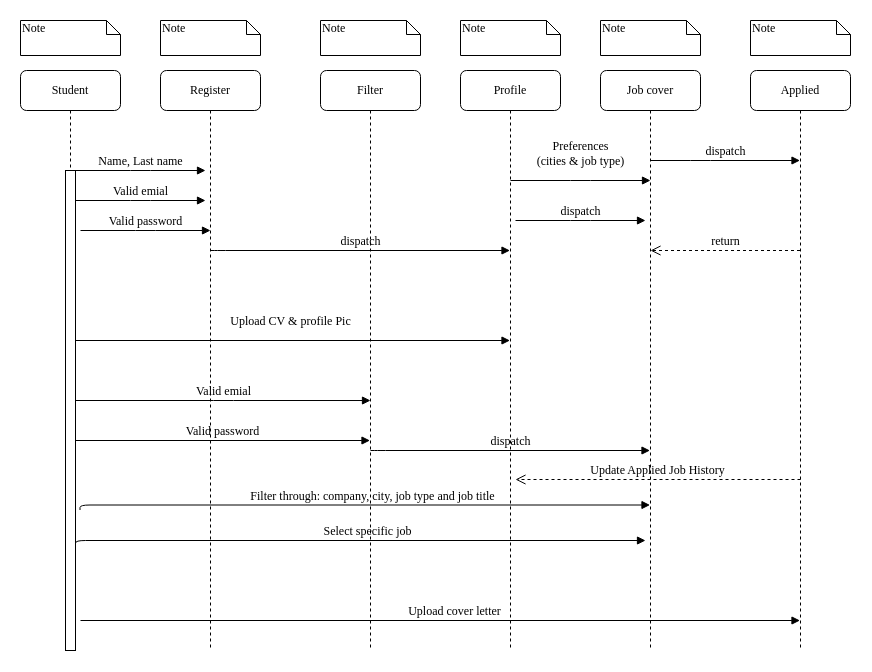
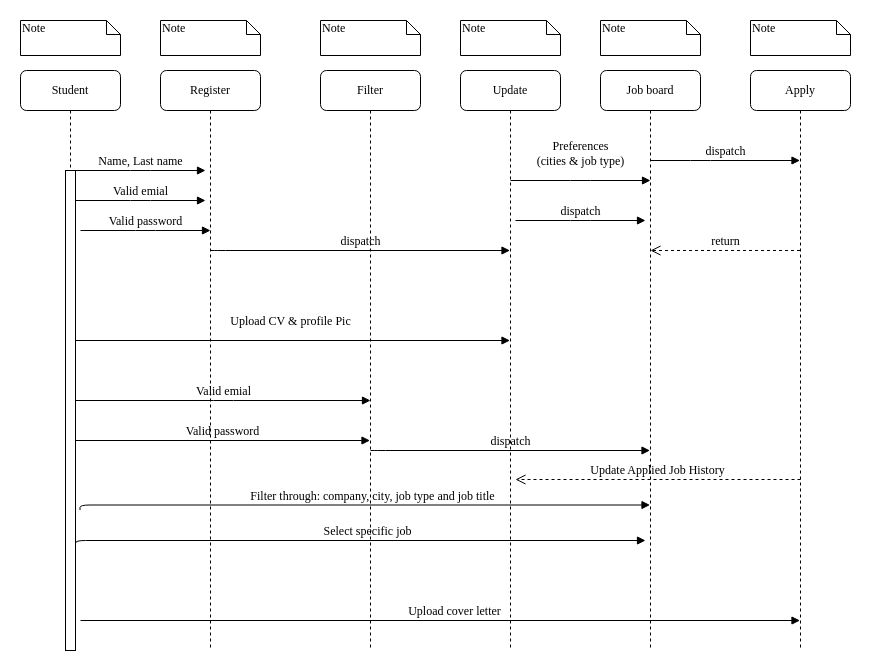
(511, 91) -> (511, 91)
(651, 91) -> (651, 91)
(801, 91) -> (801, 91)
